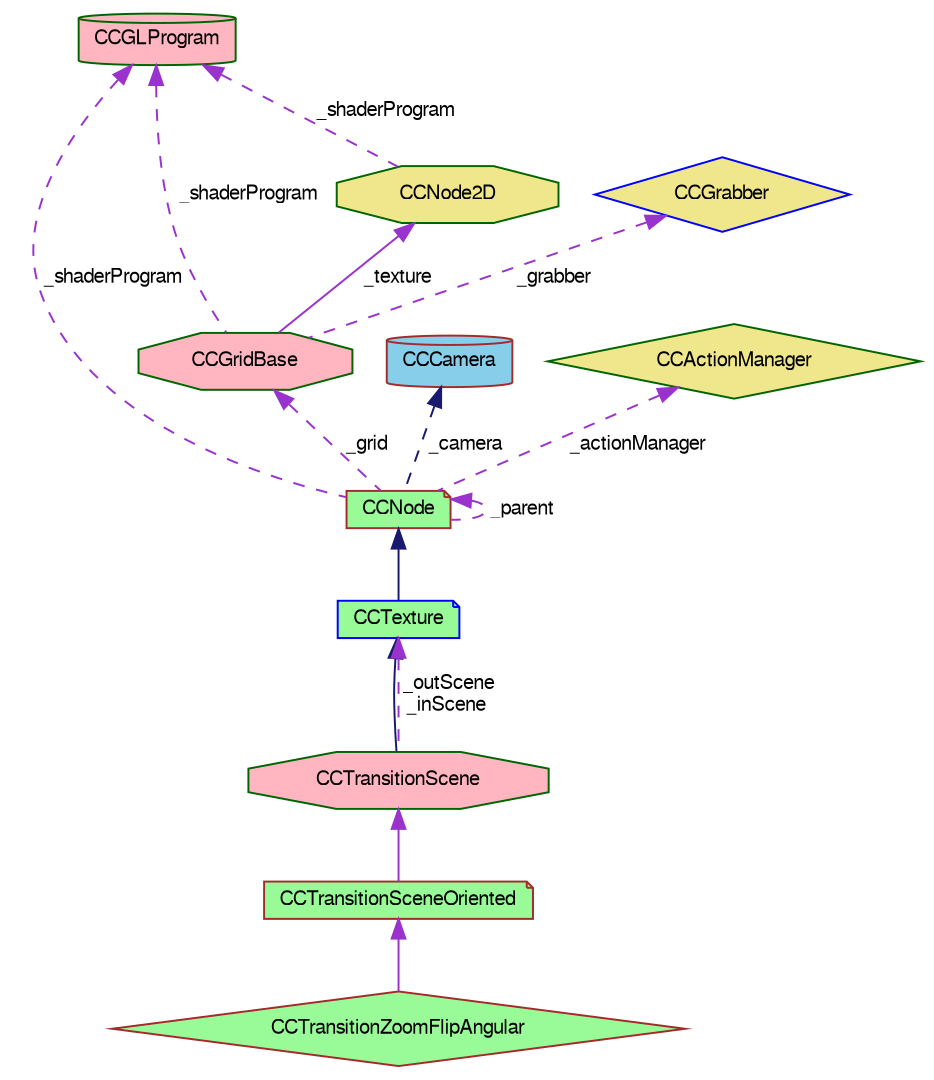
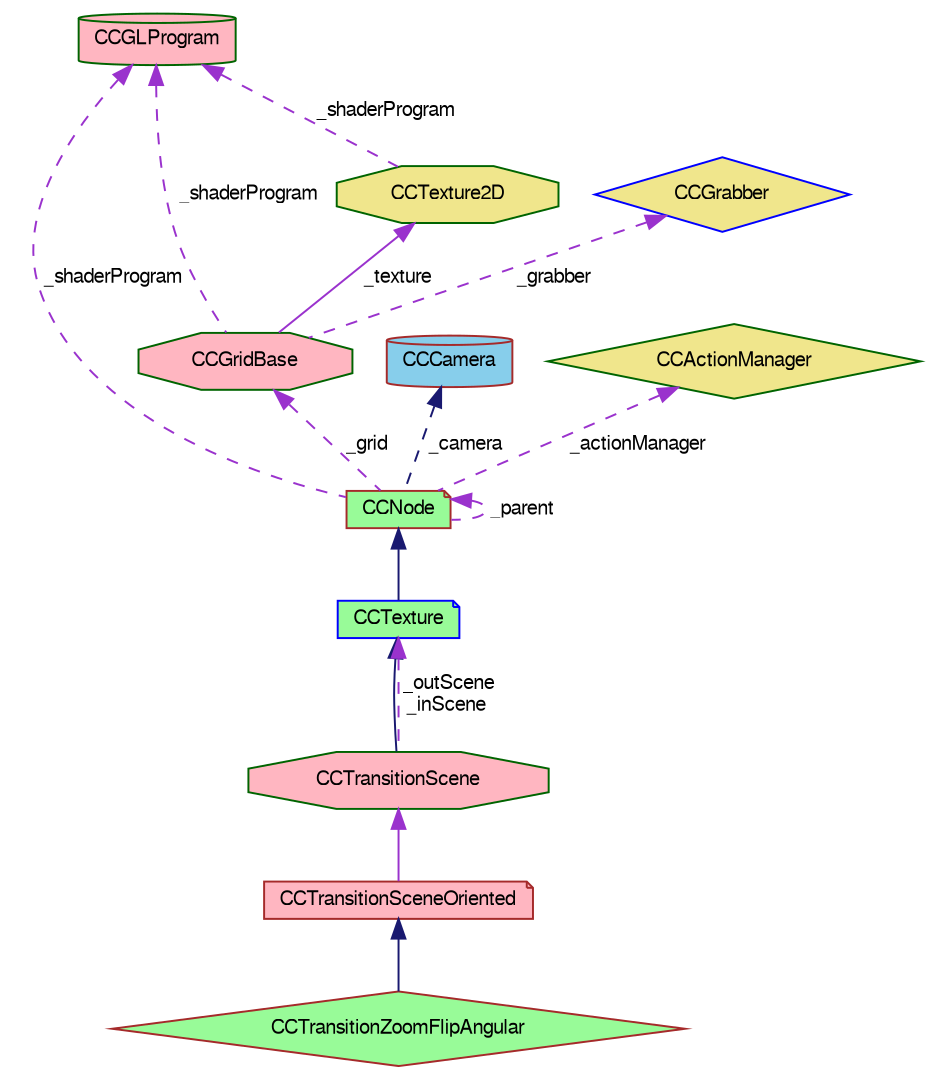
(448, 195) -> (448, 195)
(399, 900) -> (399, 900)
(399, 965) -> (399, 965)
